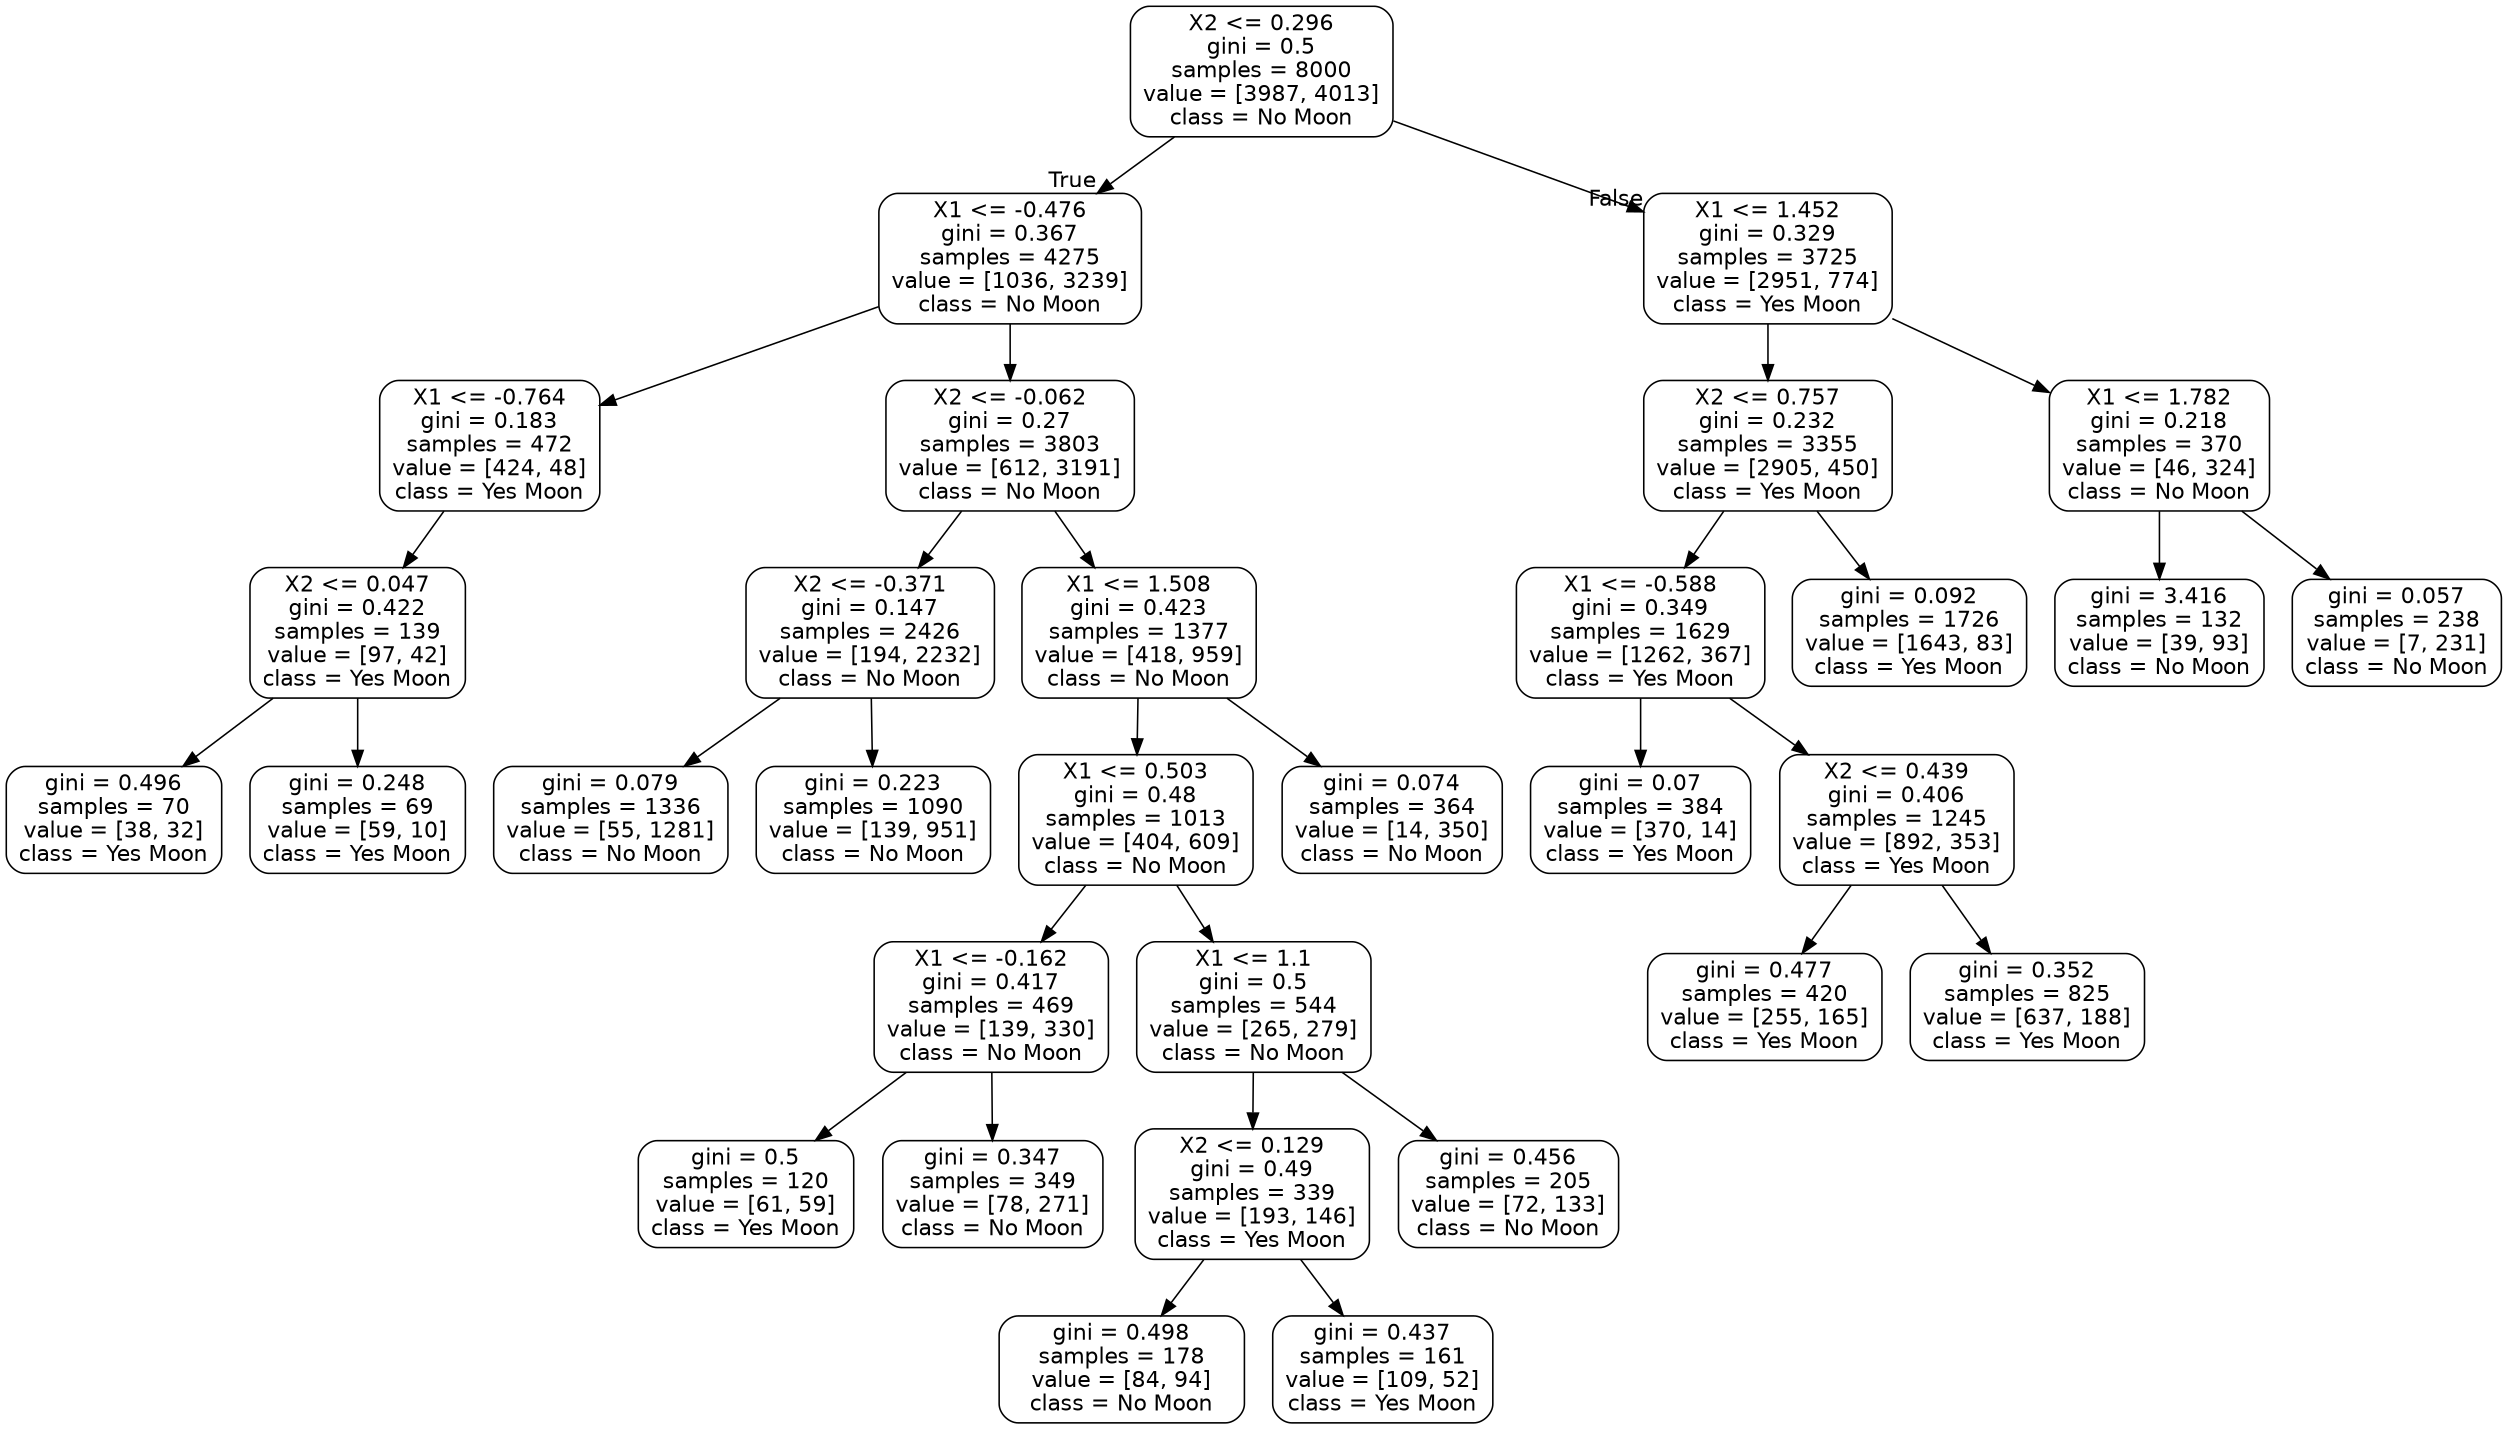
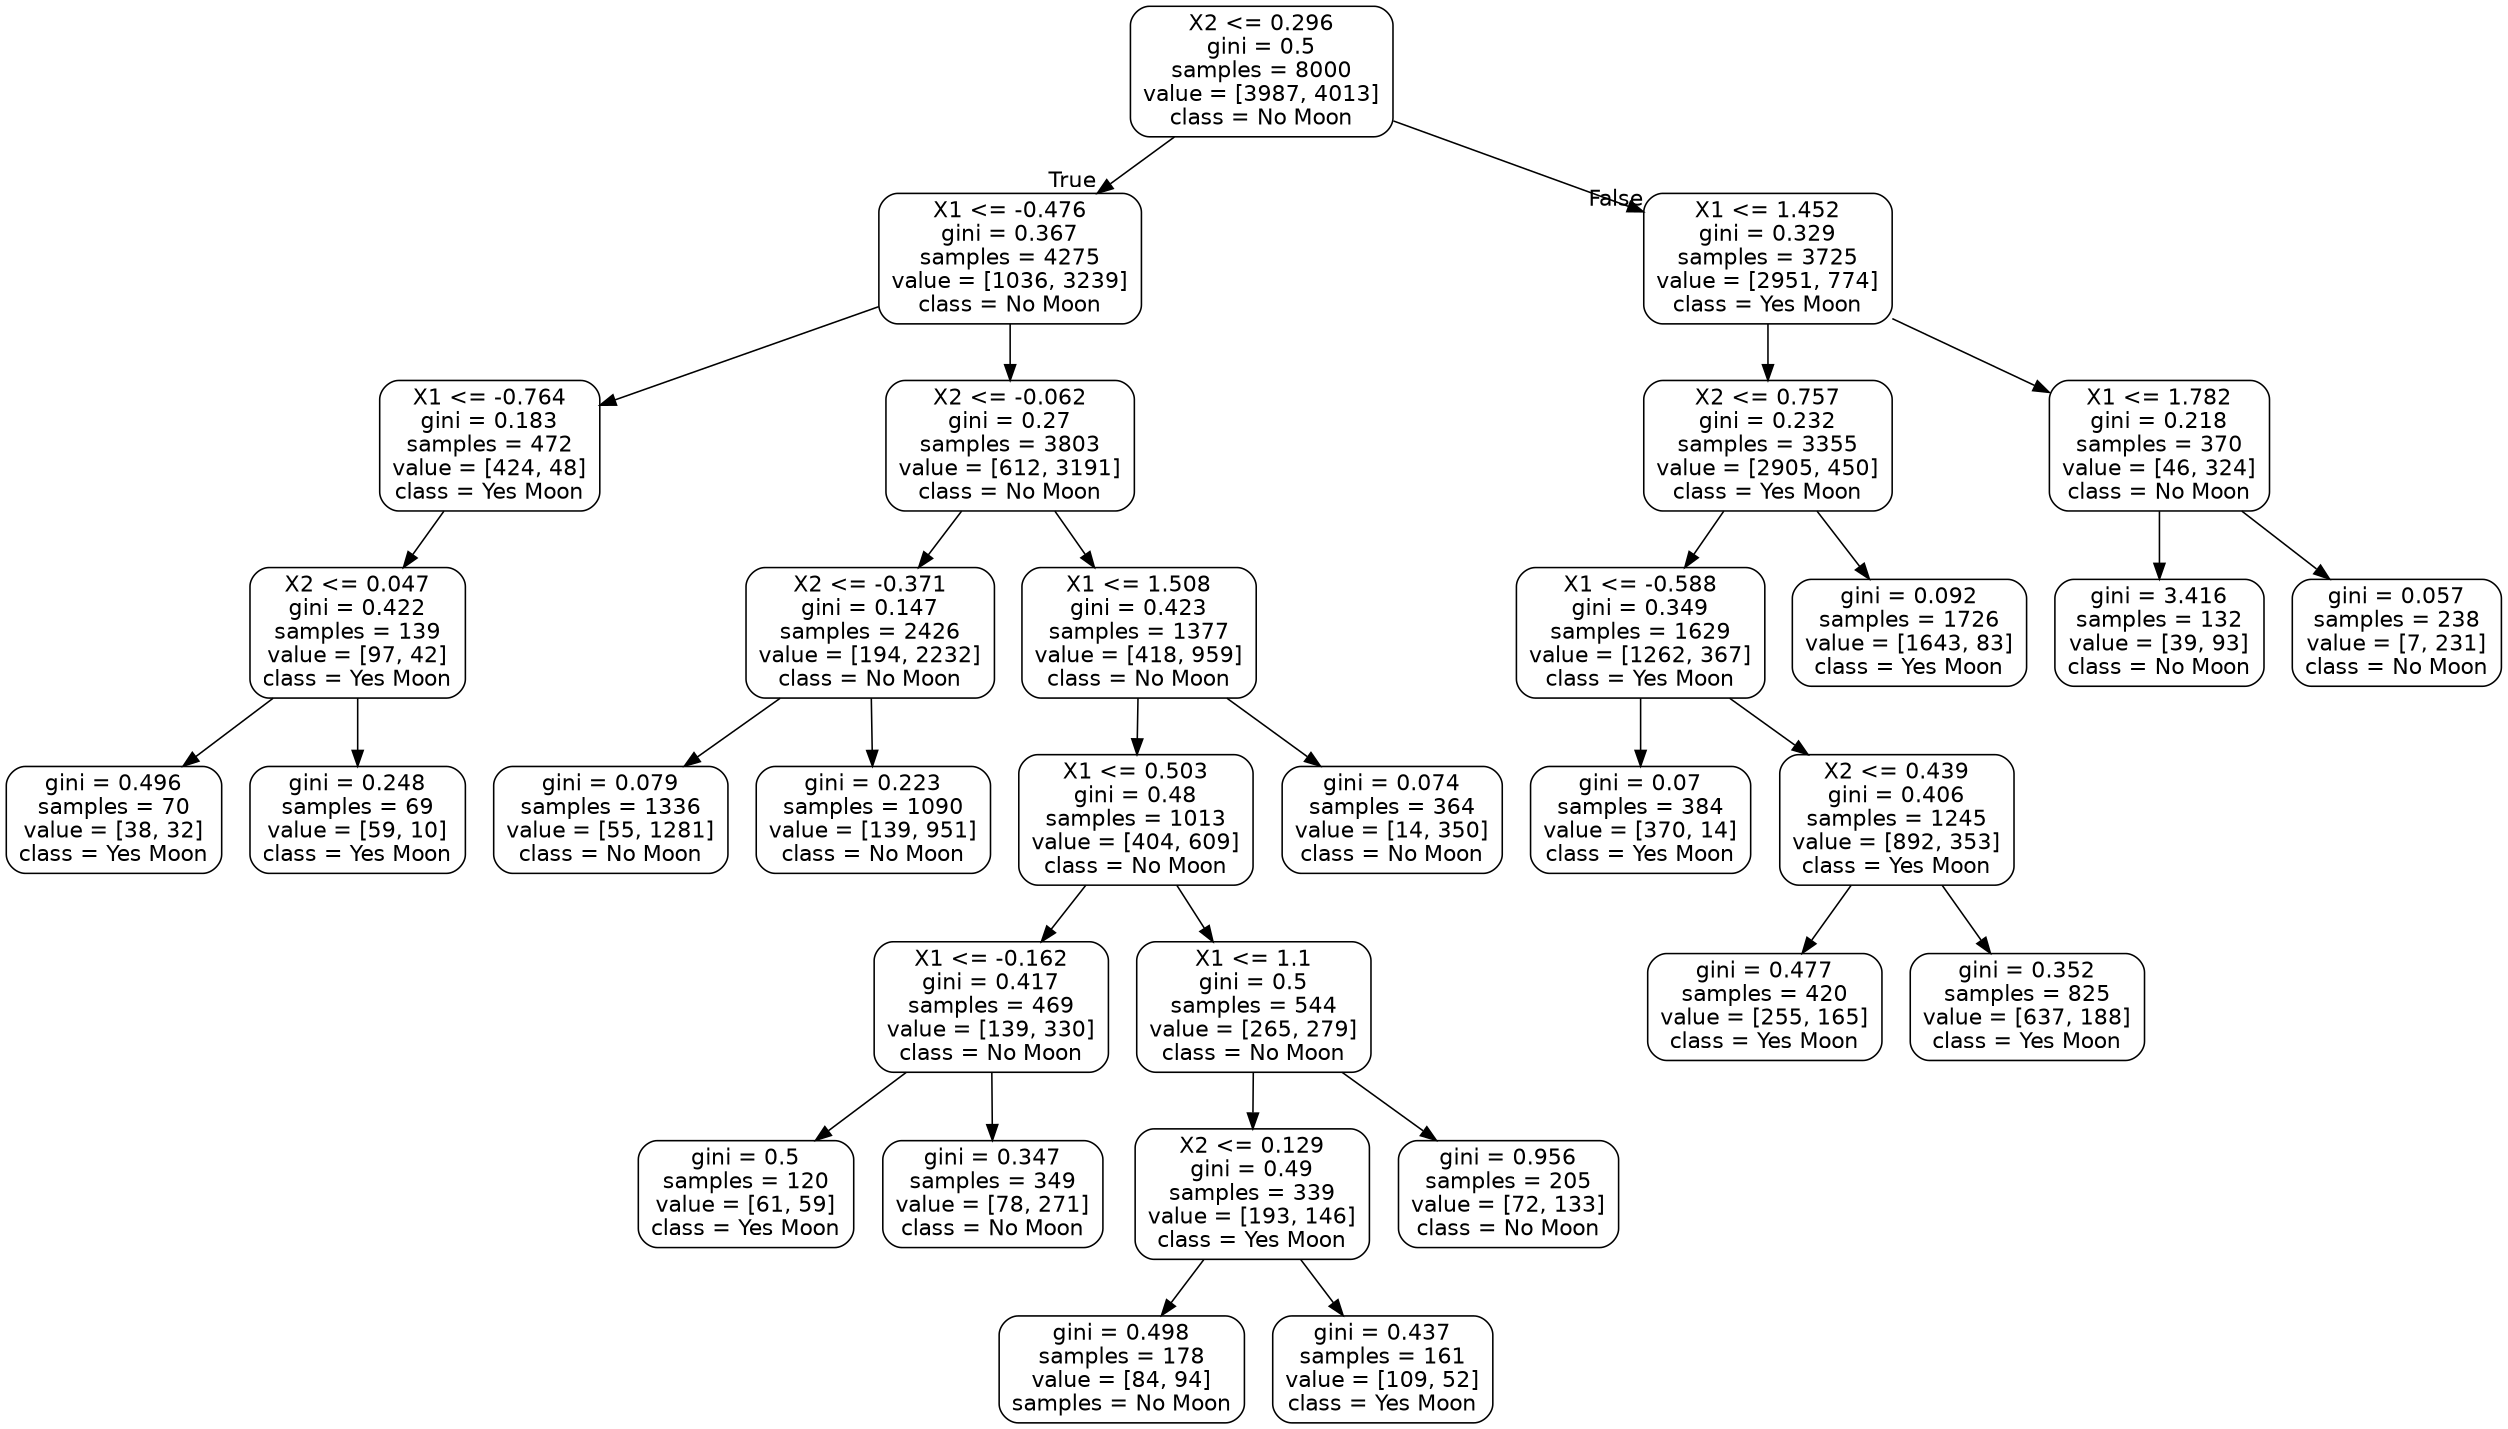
(1509, 1194) -> (1509, 1194)
(1122, 1369) -> (1122, 1369)
